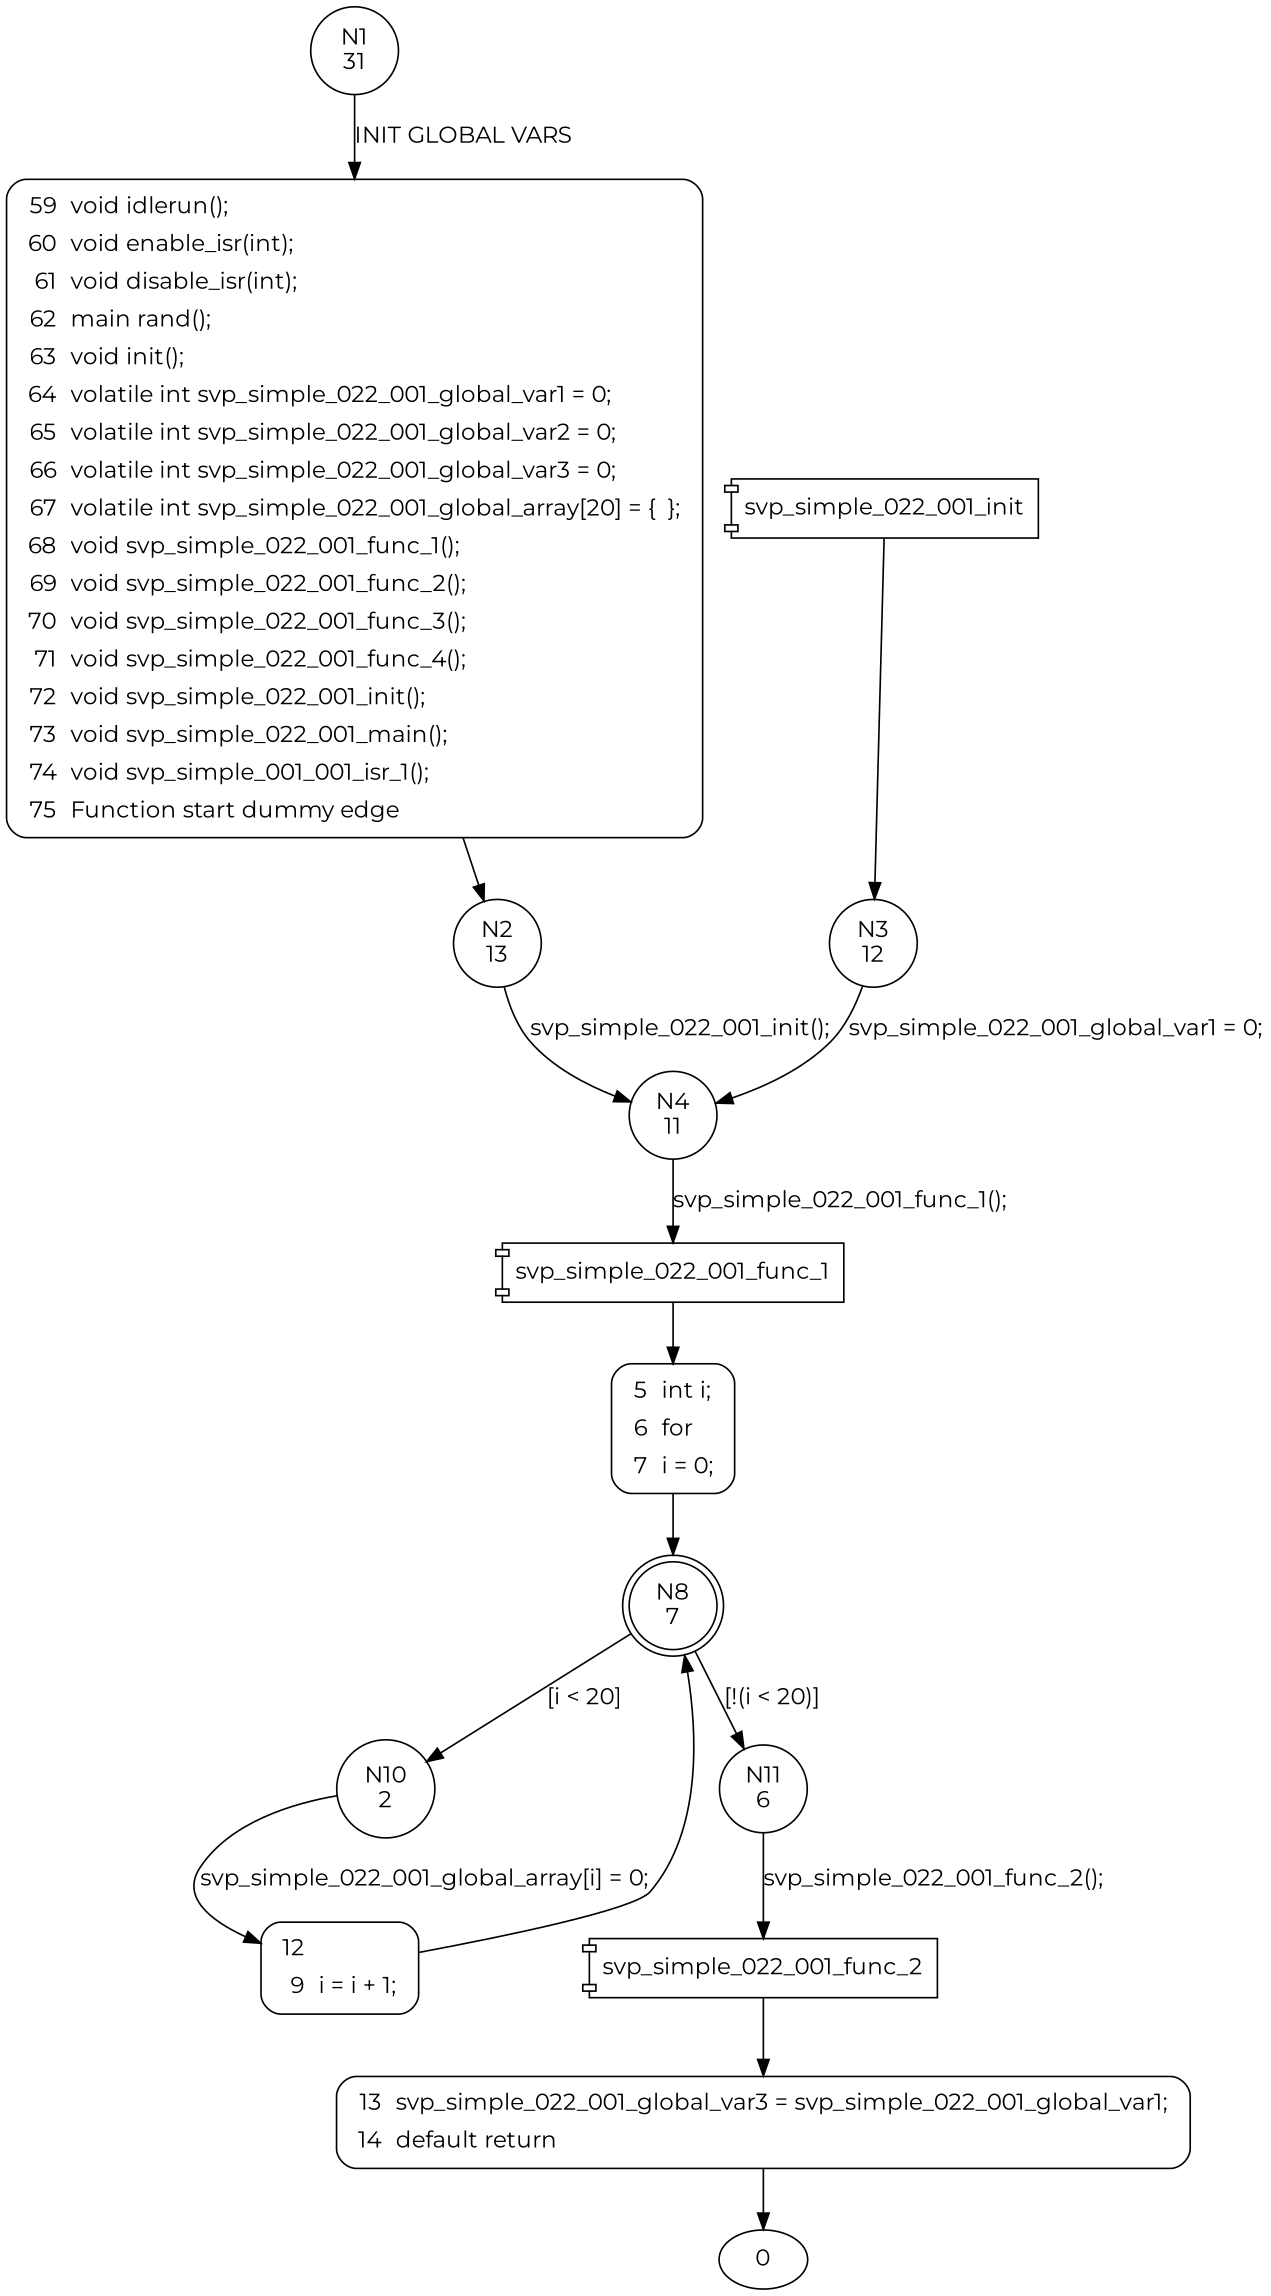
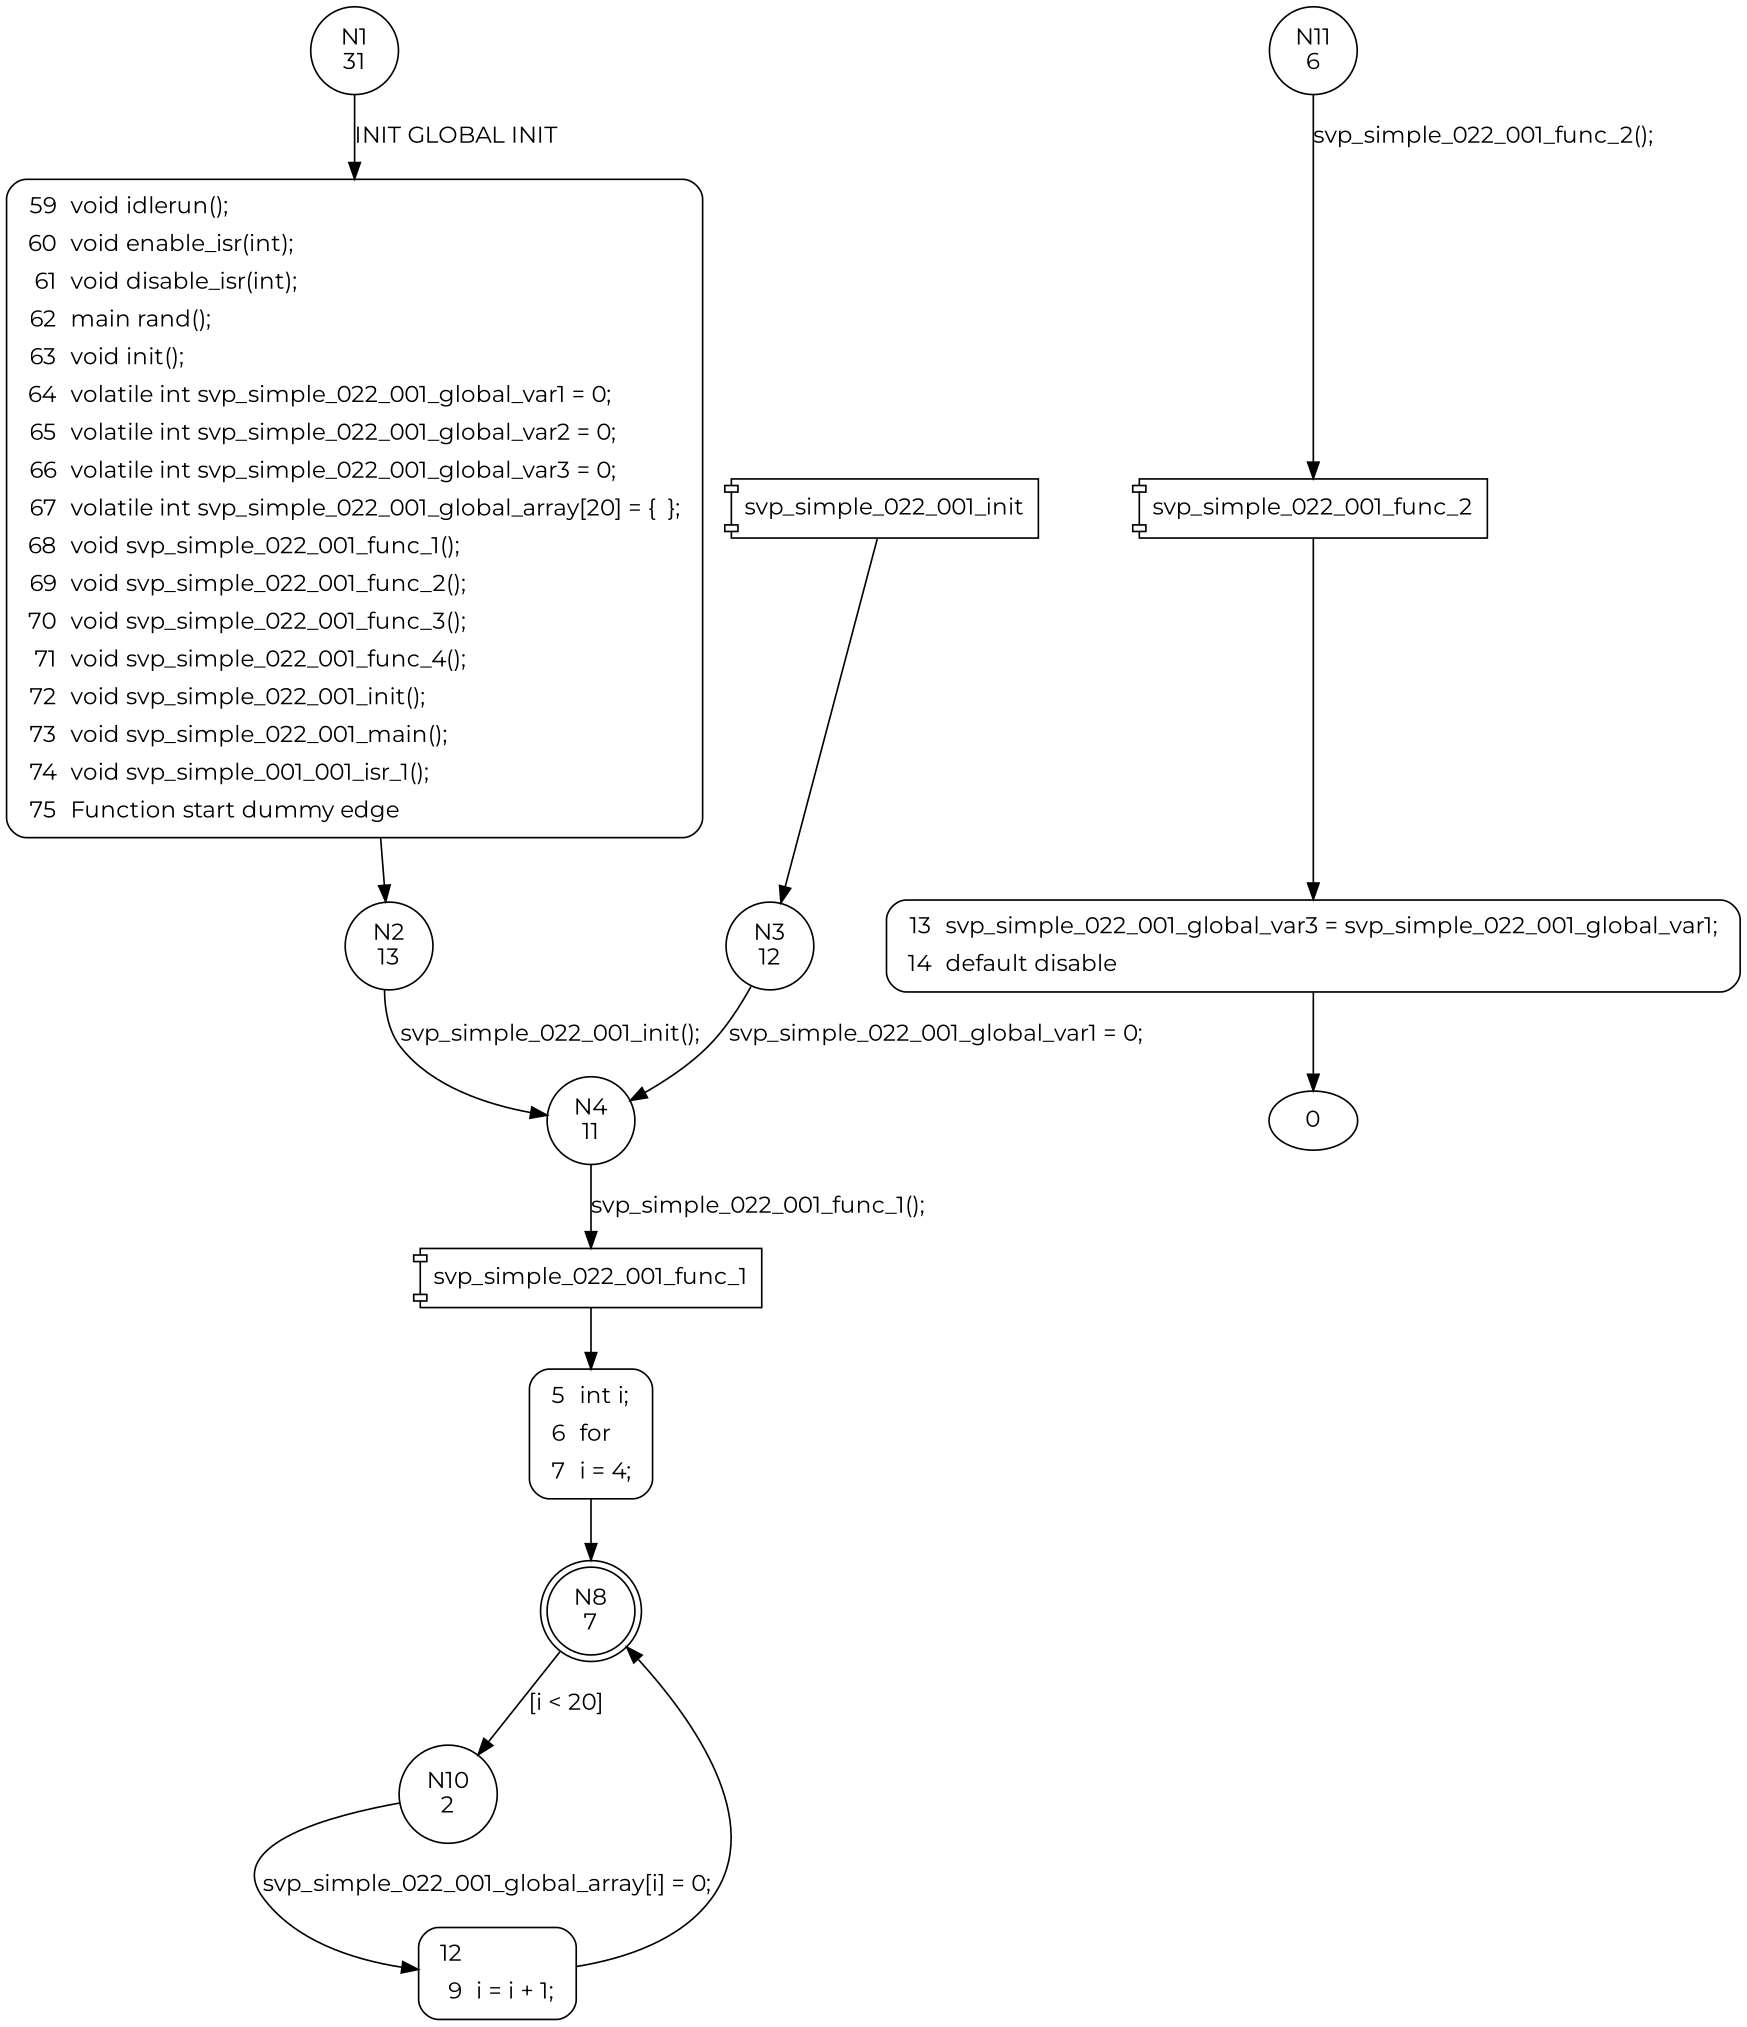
(464, 137) -> (456, 137)
(688, 1466) -> (606, 1472)
(716, 1693) -> none
(477, 2141) -> (1032, 964)
